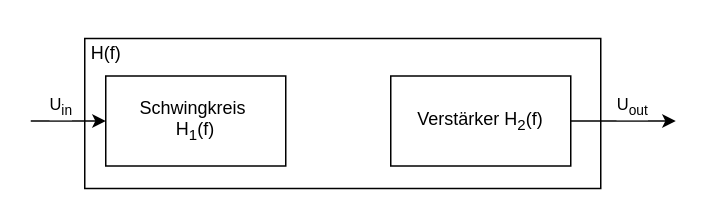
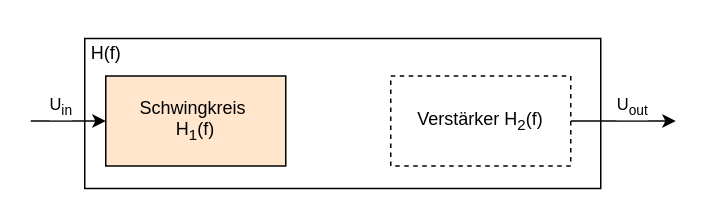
(196, 121) -> (196, 121)
(481, 121) -> (481, 121)
